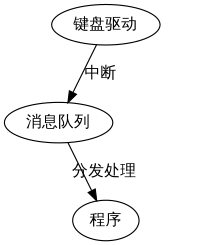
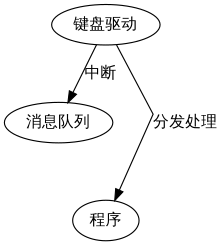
(80, 167) -> (152, 116)
